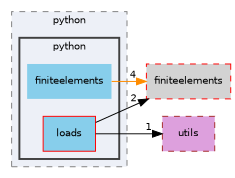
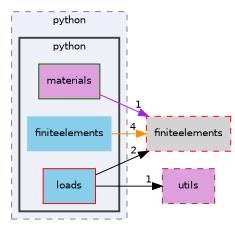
none -> (69, 81)
